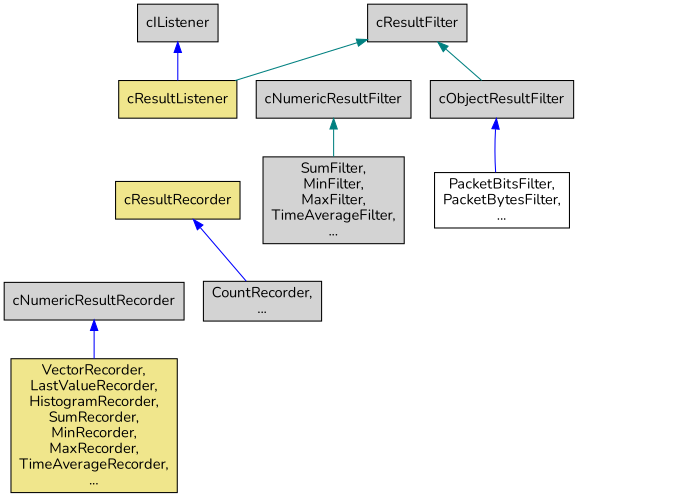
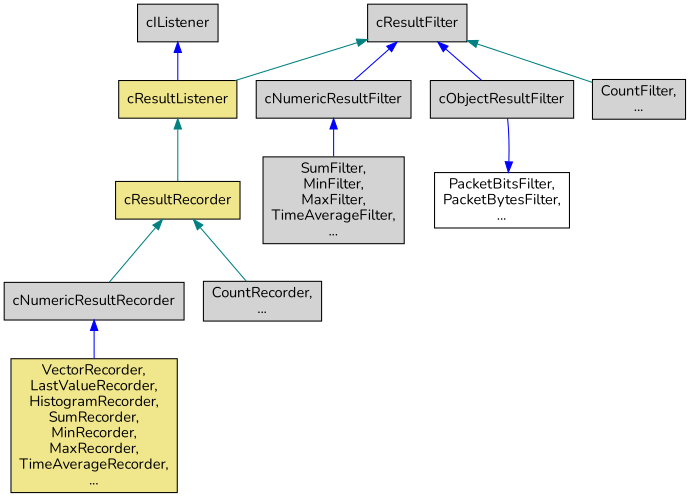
none -> (371, 65)
(464, 65) -> (464, 65)
none -> (639, 99)
(334, 143) -> (334, 143)
(495, 151) -> (509, 140)
none -> (178, 155)
(223, 254) -> (223, 254)
none -> (133, 255)
